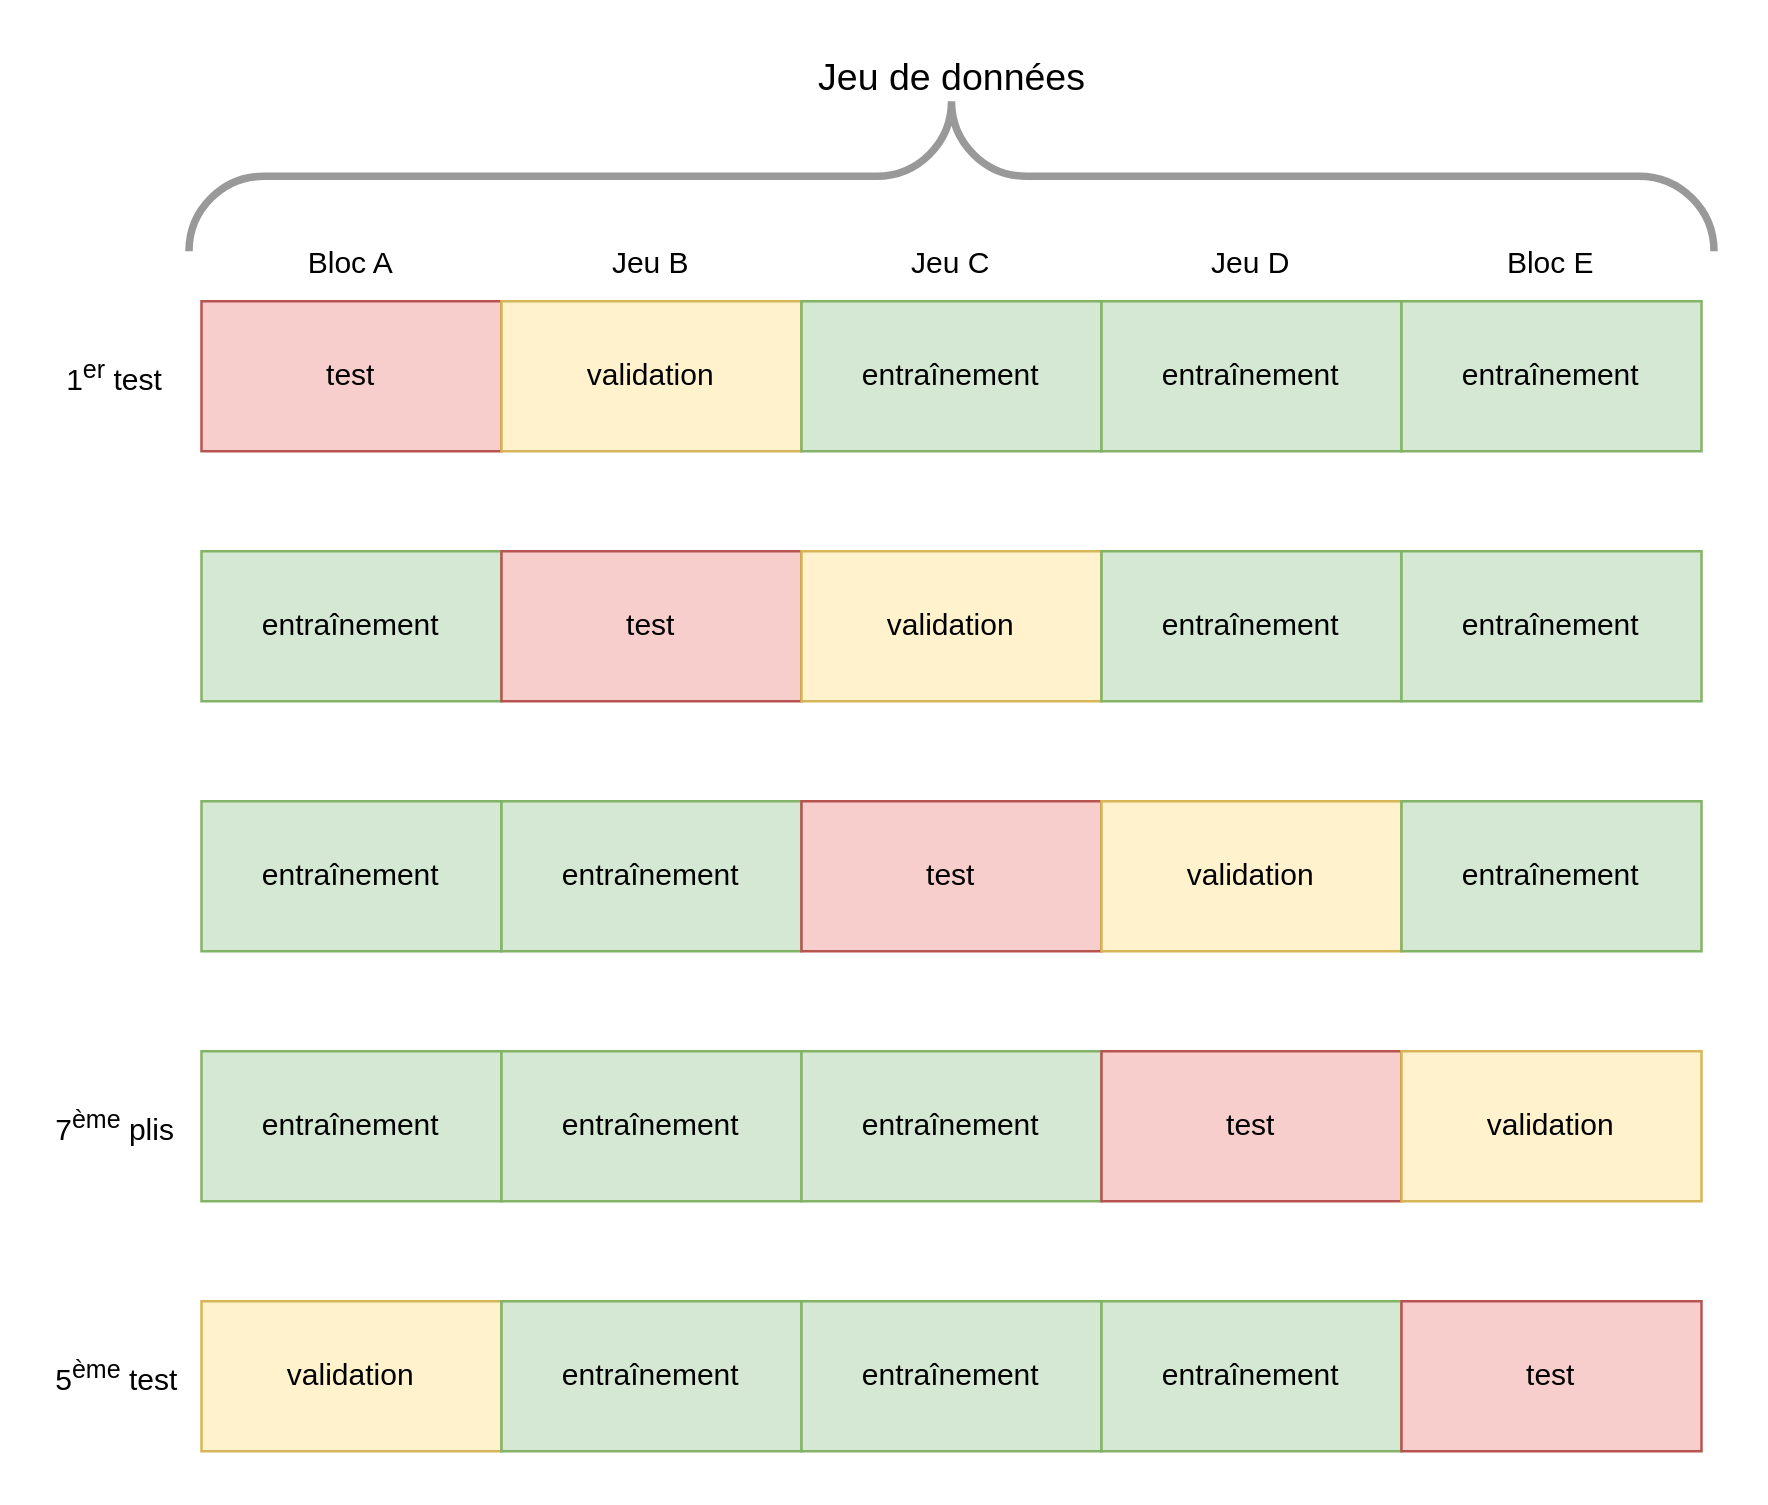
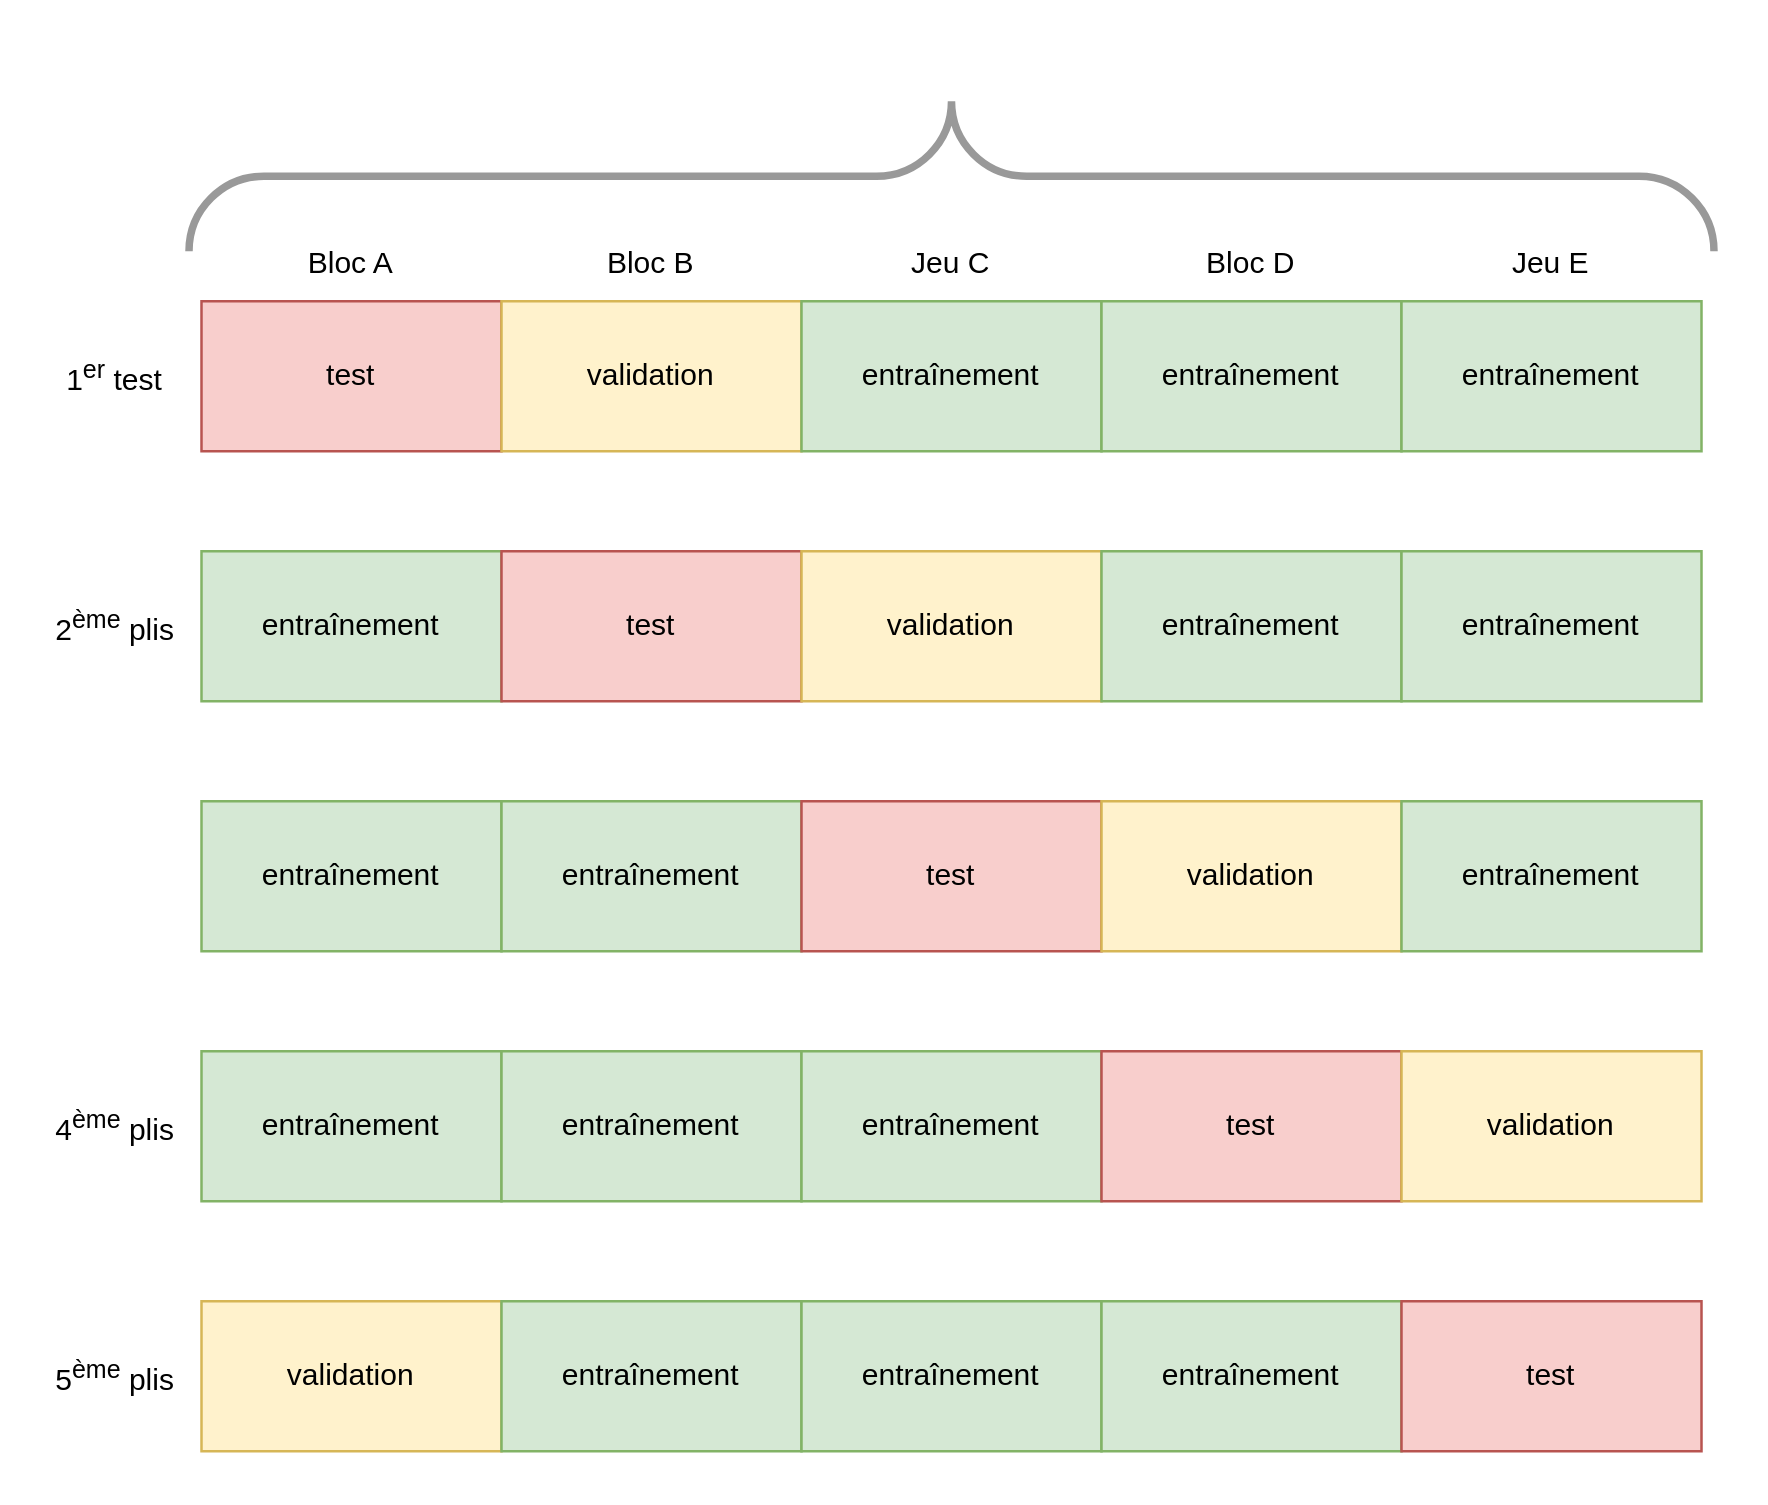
(951, 76) -> none
(651, 264) -> (651, 264)
(1251, 264) -> (1251, 264)
(1551, 264) -> (1551, 264)
none -> (126, 626)
(120, 1124) -> (120, 1124)
(128, 1374) -> (120, 1374)
